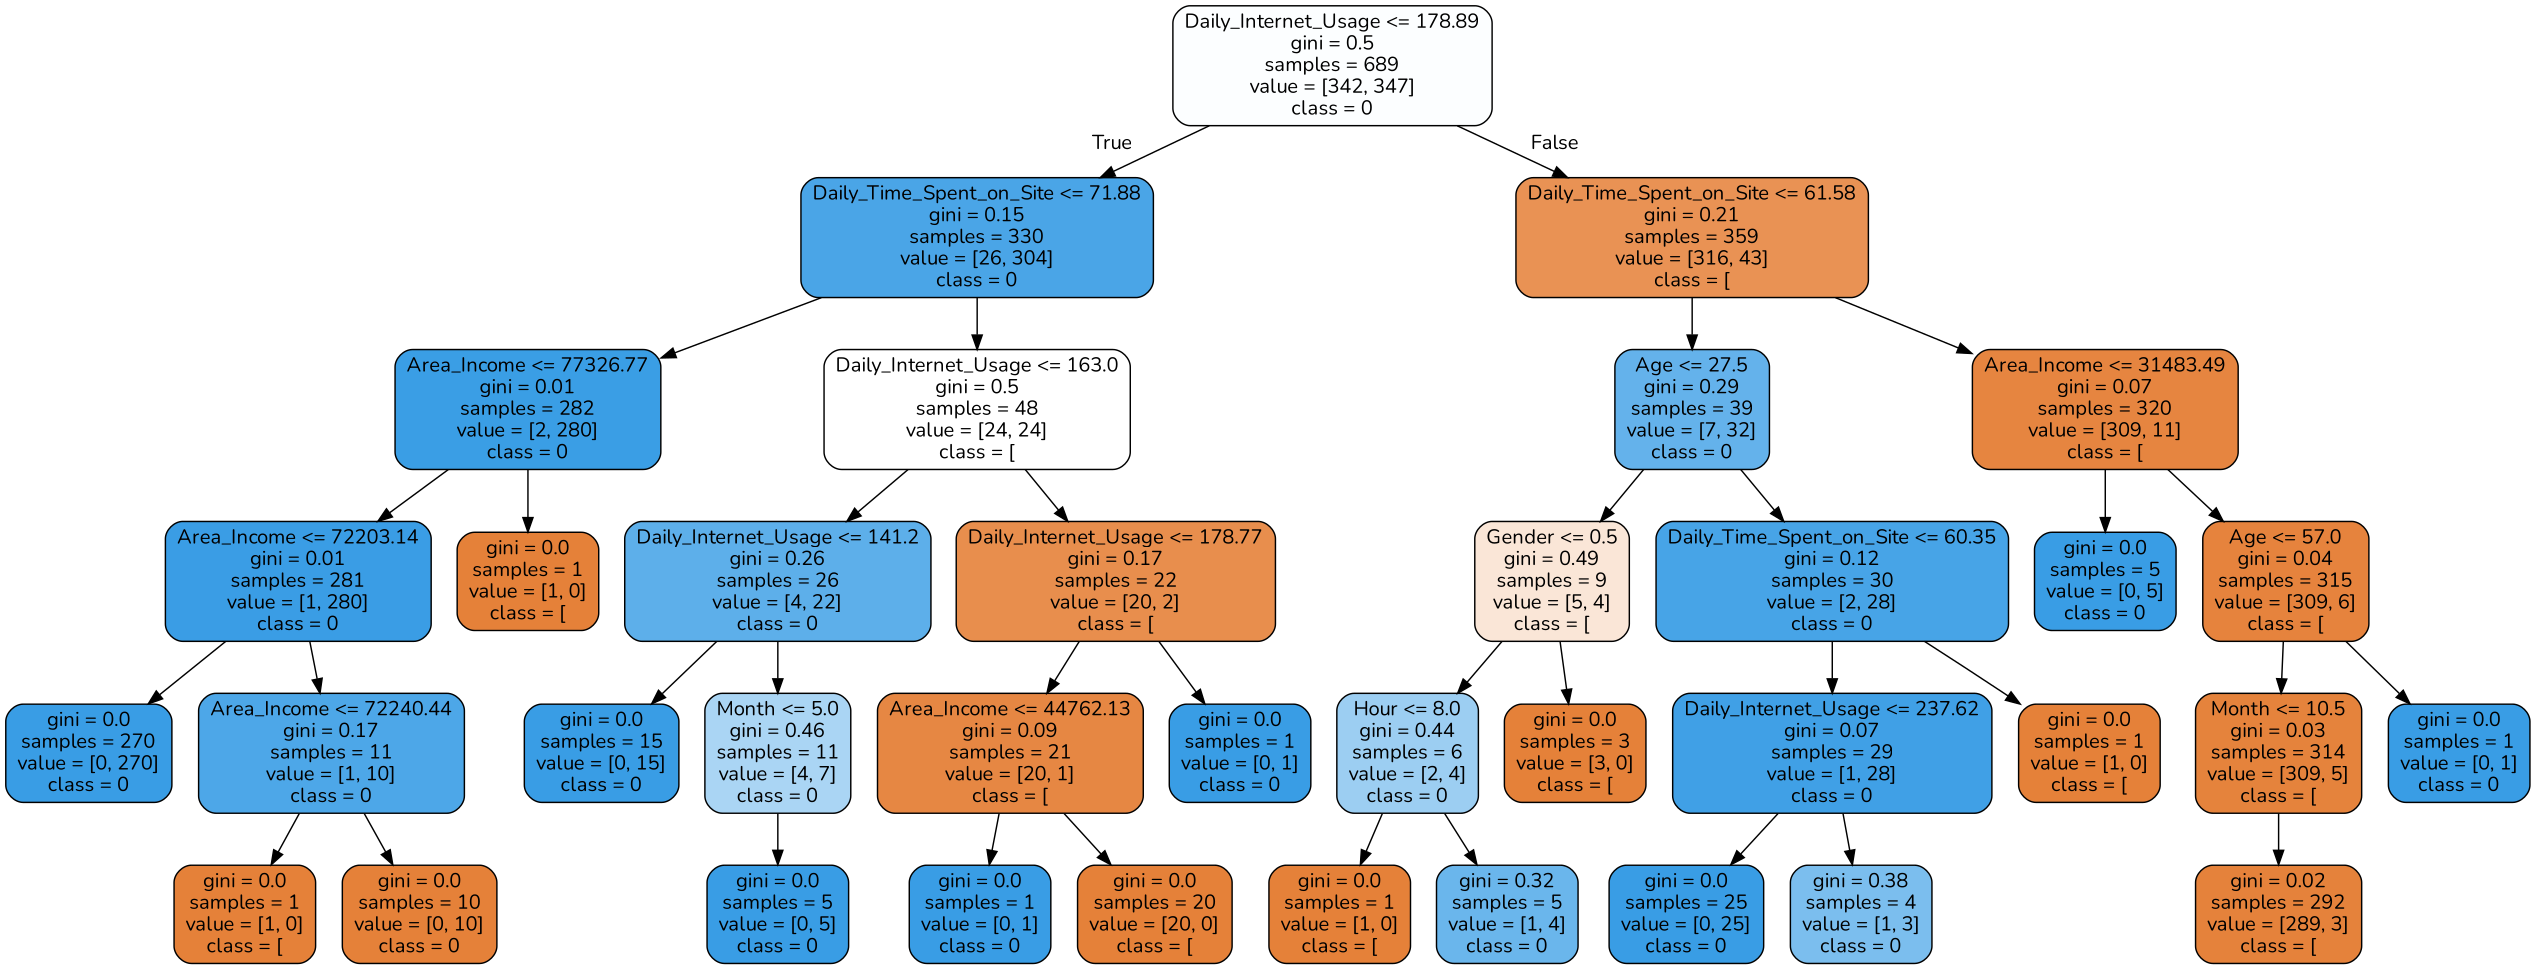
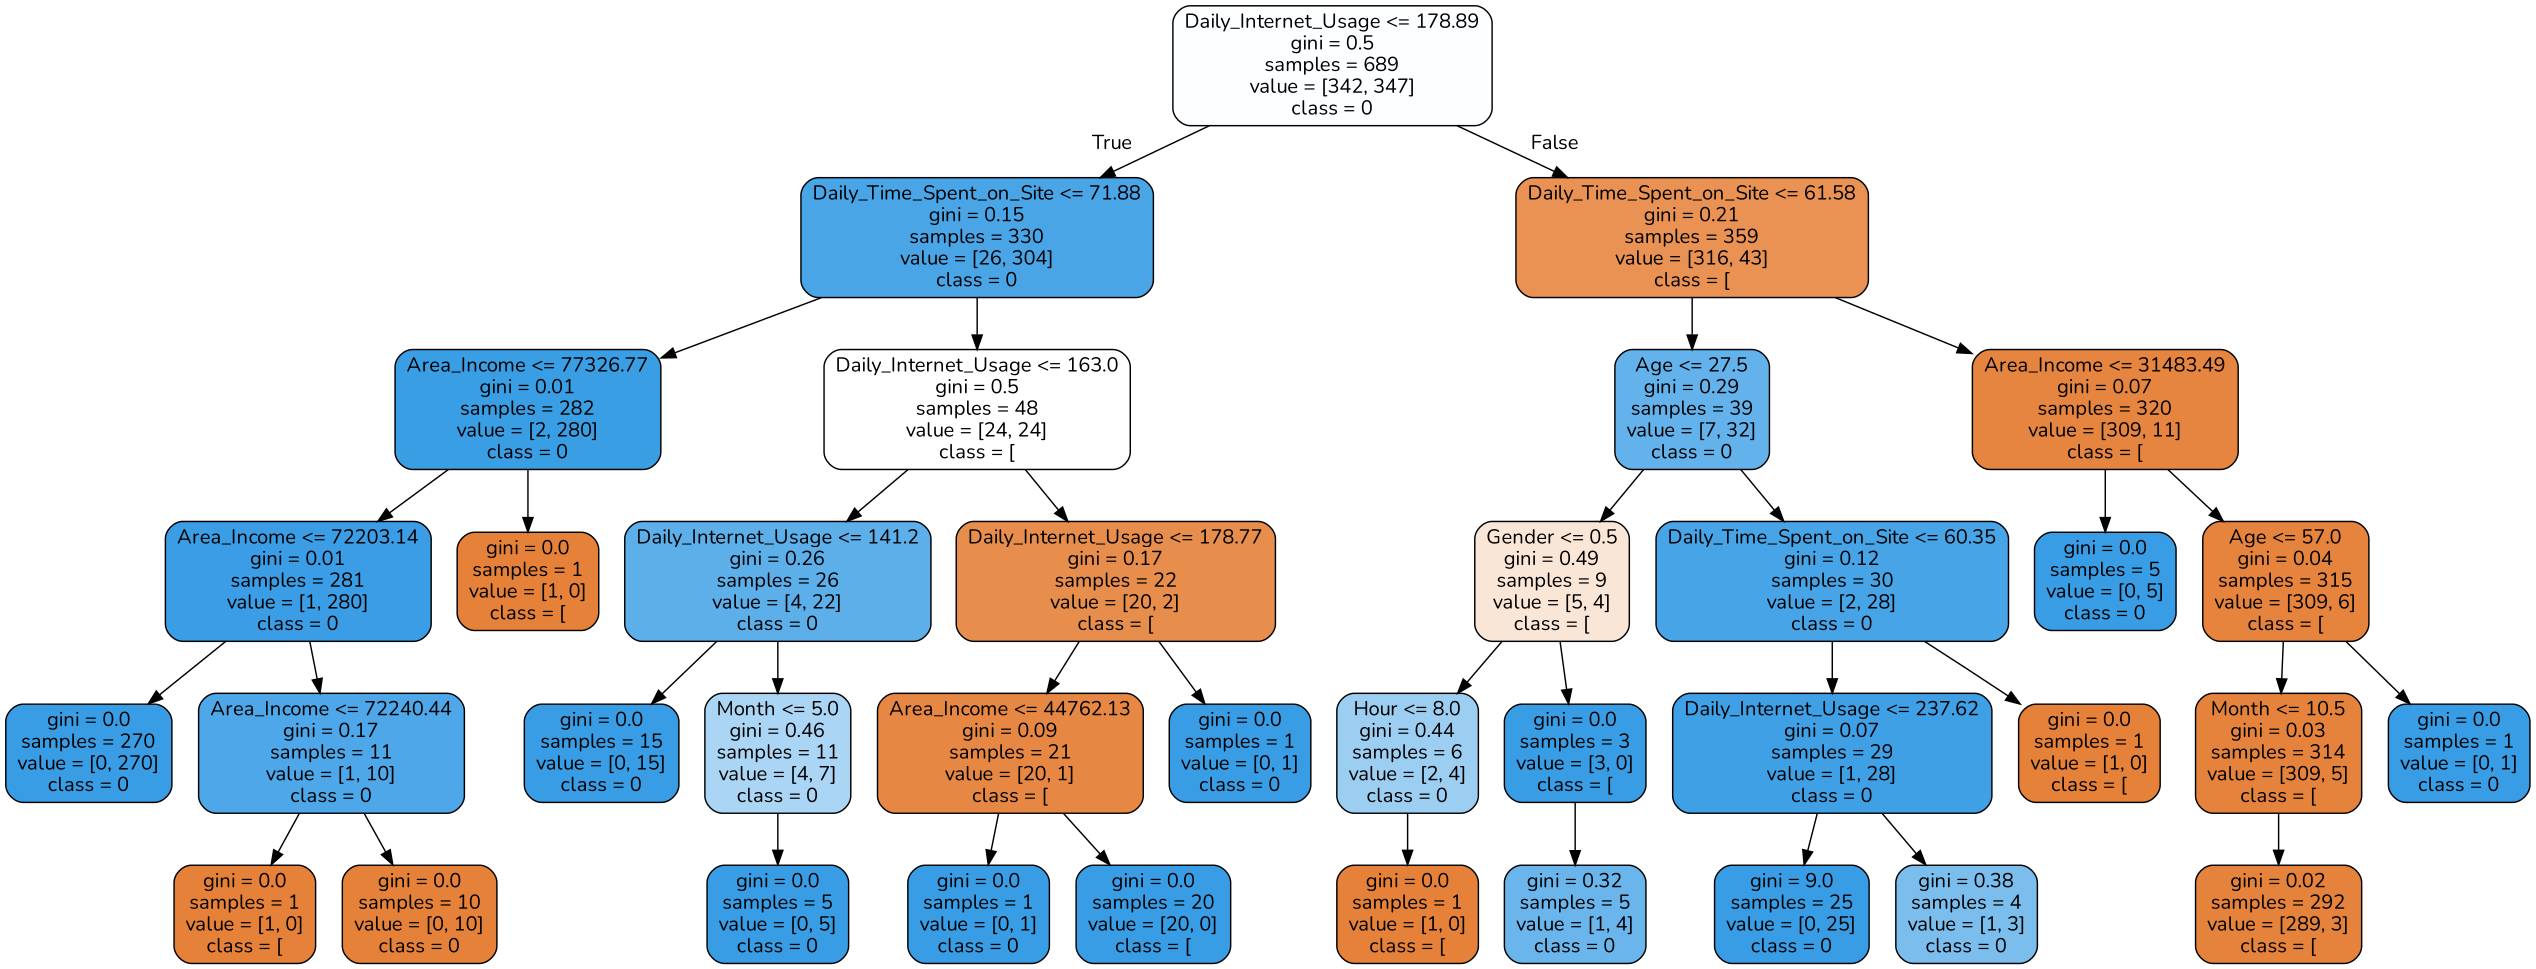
(1575, 753) -> (1575, 753)
(1457, 833) -> (1575, 826)
(1155, 914) -> (1153, 914)
(1686, 914) -> (1792, 914)
